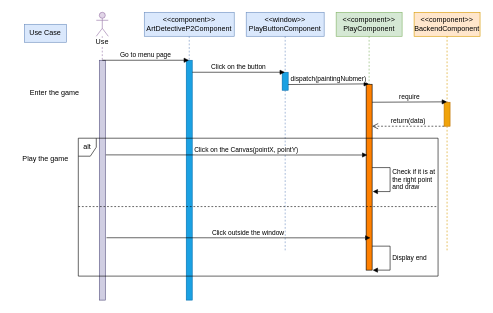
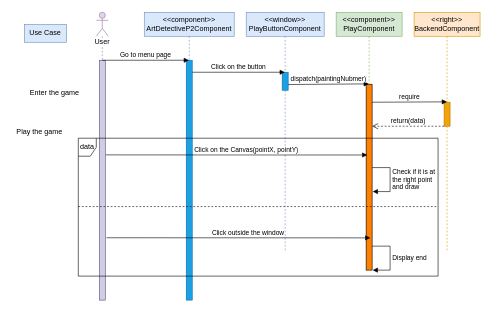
(447, 24) -> (447, 24)
(102, 47) -> (102, 47)
(87, 147) -> (87, 147)
(45, 159) -> (39, 132)
